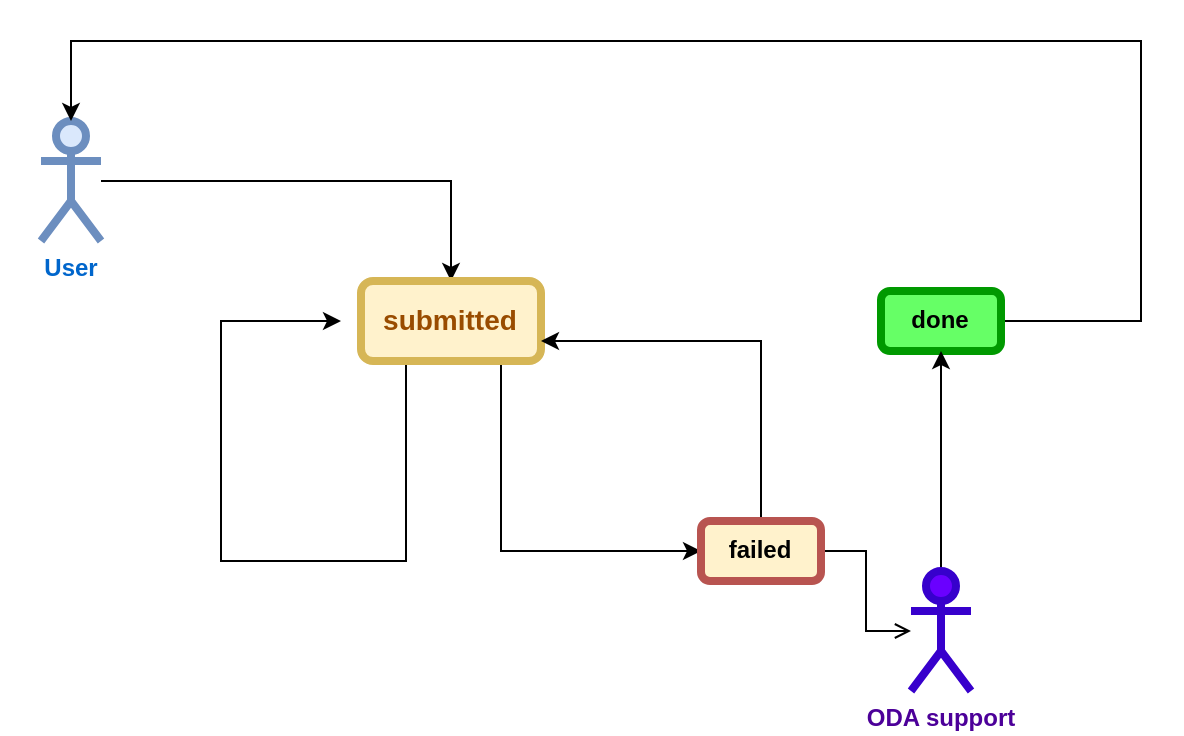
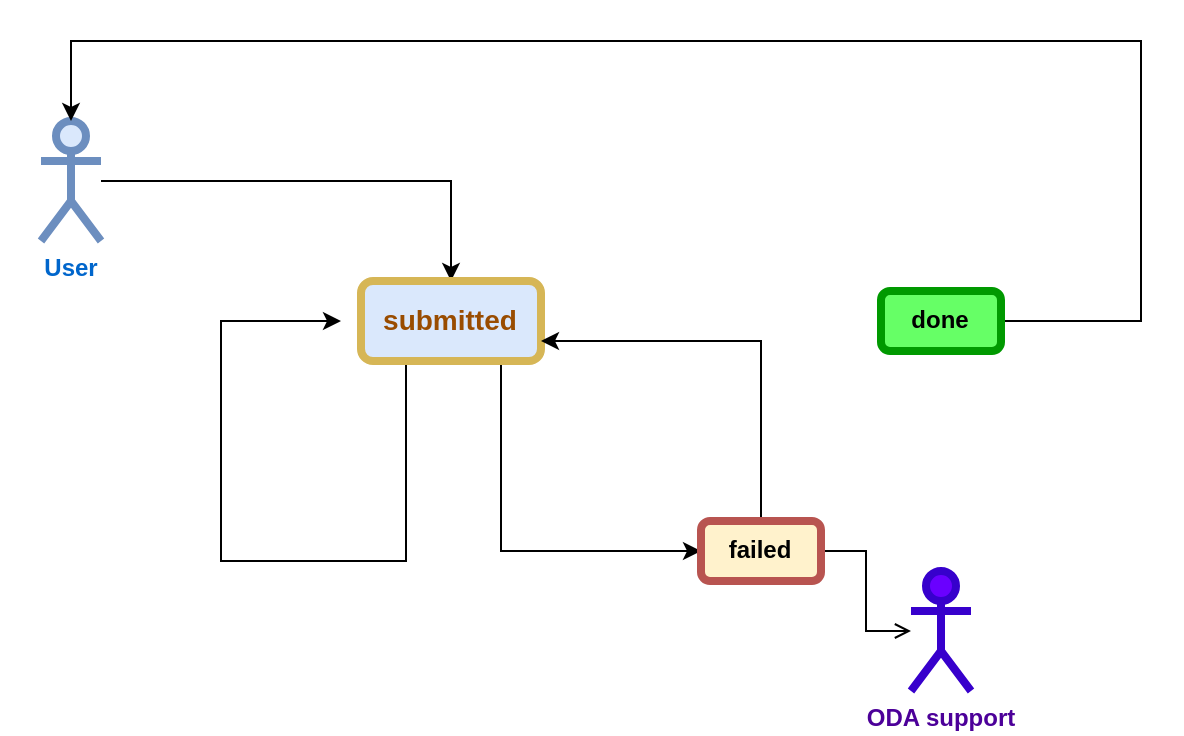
(451, 321) -> (451, 321)
(941, 466) -> none
